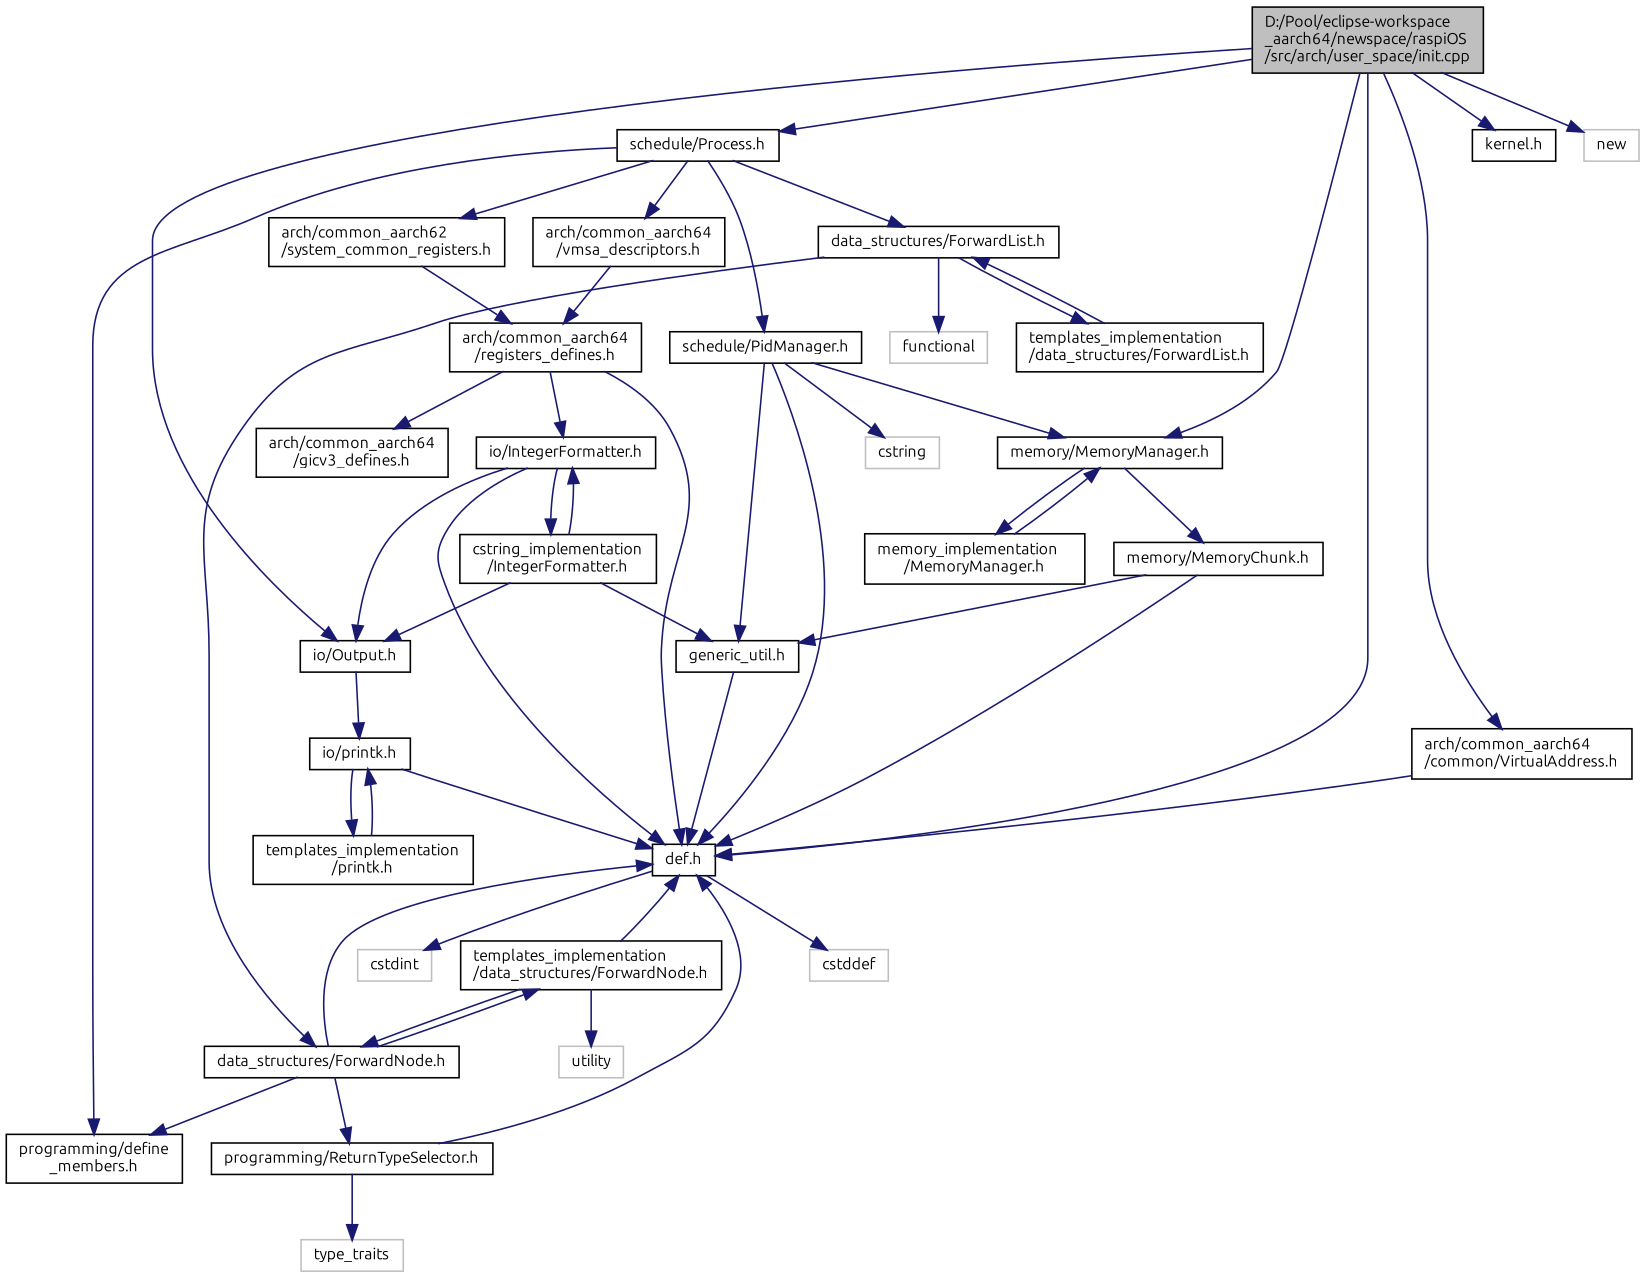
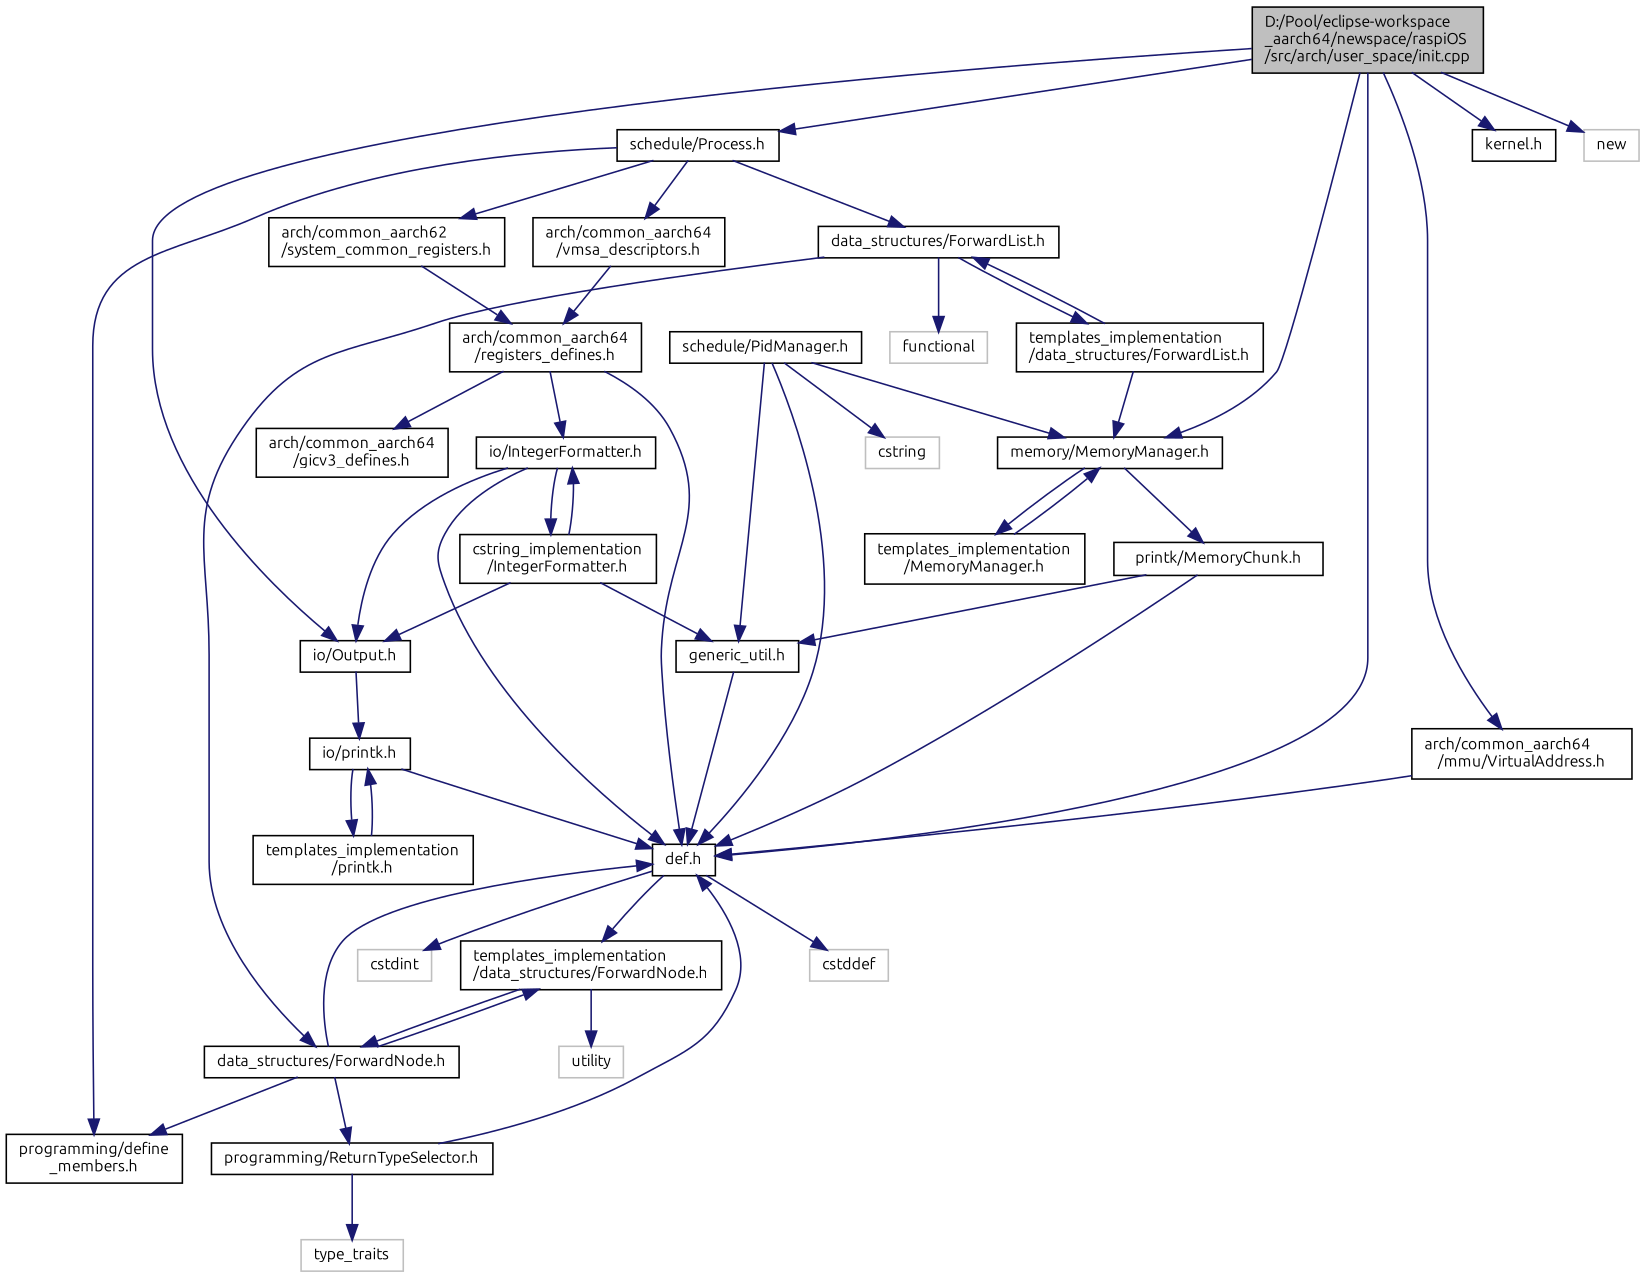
(745, 235) -> none
none -> (1126, 397)
(975, 559) -> (975, 559)
(1218, 559) -> (1218, 559)
(1522, 754) -> (1522, 754)
(646, 916) -> (637, 901)
